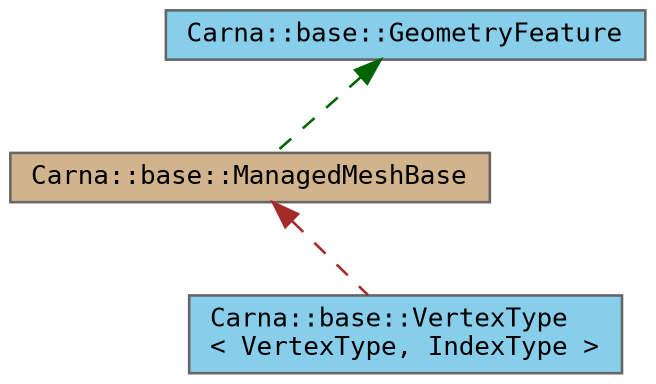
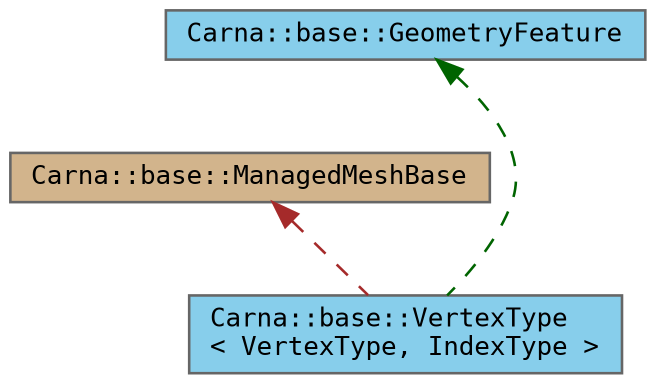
(318, 115) -> (515, 187)
